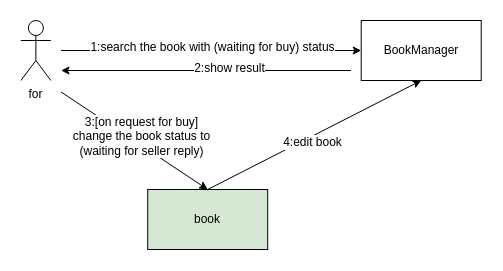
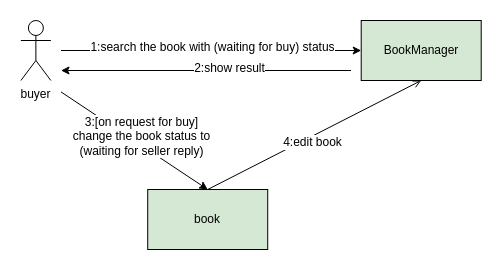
(421, 51) -> (421, 51)
(414, 84) -> (416, 83)
(36, 95) -> (36, 95)
